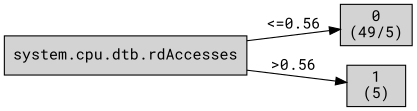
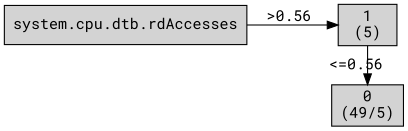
(288, 36) -> (368, 60)
